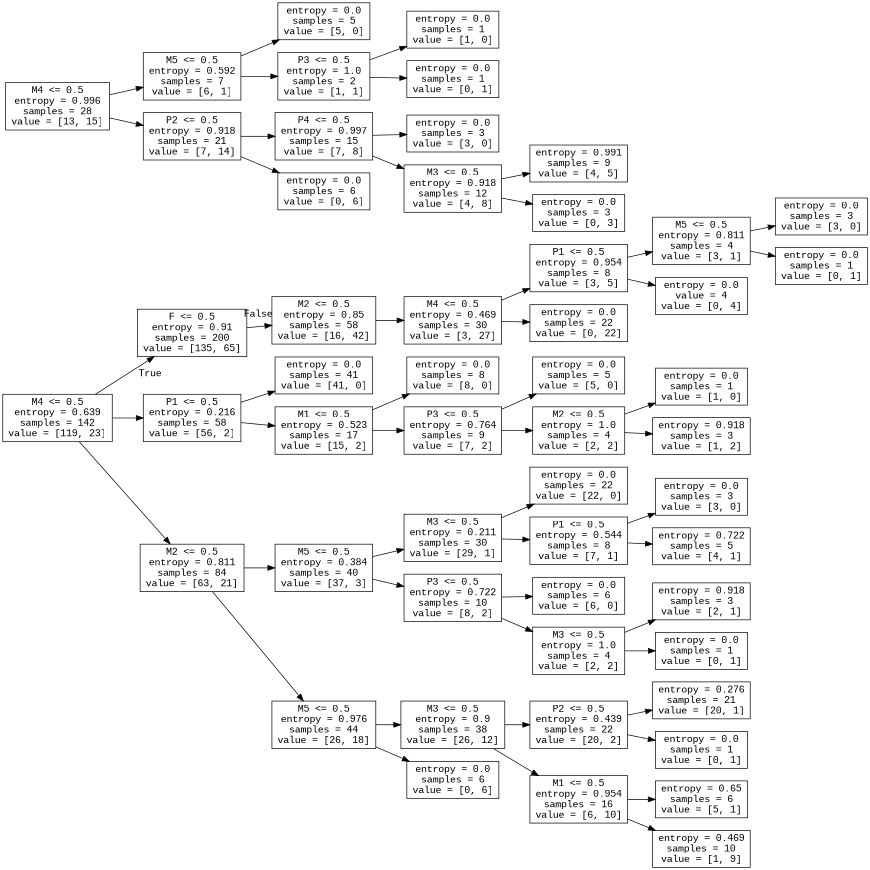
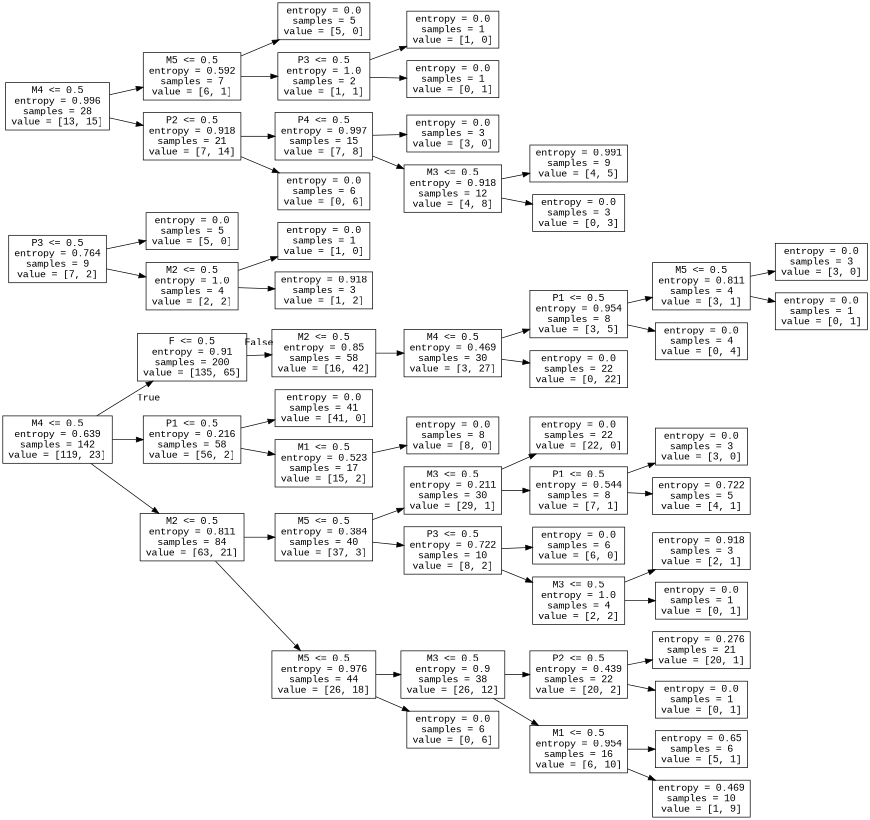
(701, 296) -> (701, 341)
(385, 431) -> none
